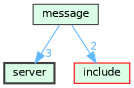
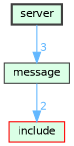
(50, 39) -> (37, 39)
